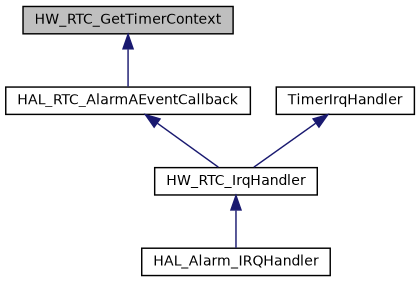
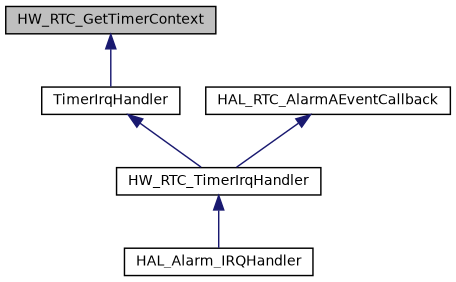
(128, 68) -> (111, 68)
(236, 181) -> (219, 181)
